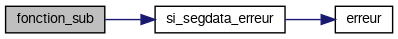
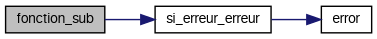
(220, 20) -> (213, 20)
(364, 20) -> (347, 20)
